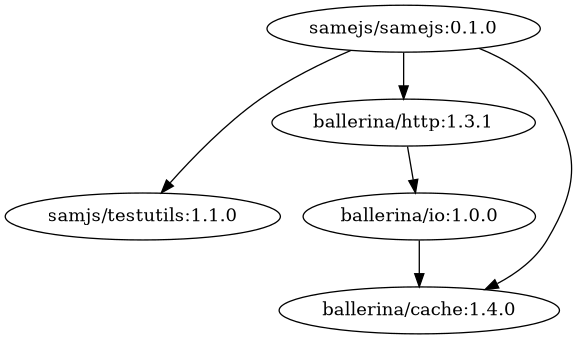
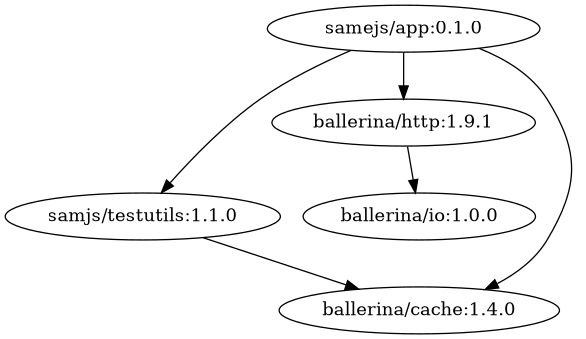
(404, 29) -> (404, 29)
(404, 123) -> (404, 123)
(419, 257) -> (274, 261)
